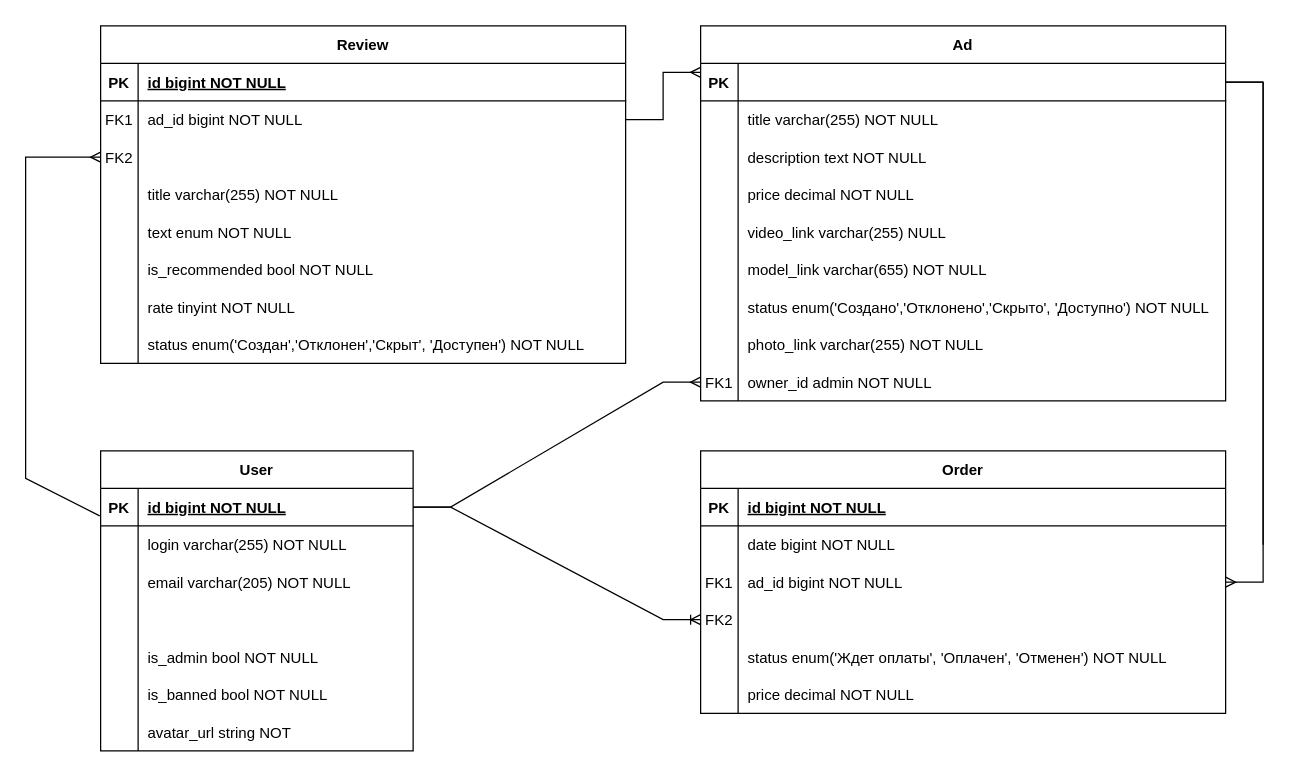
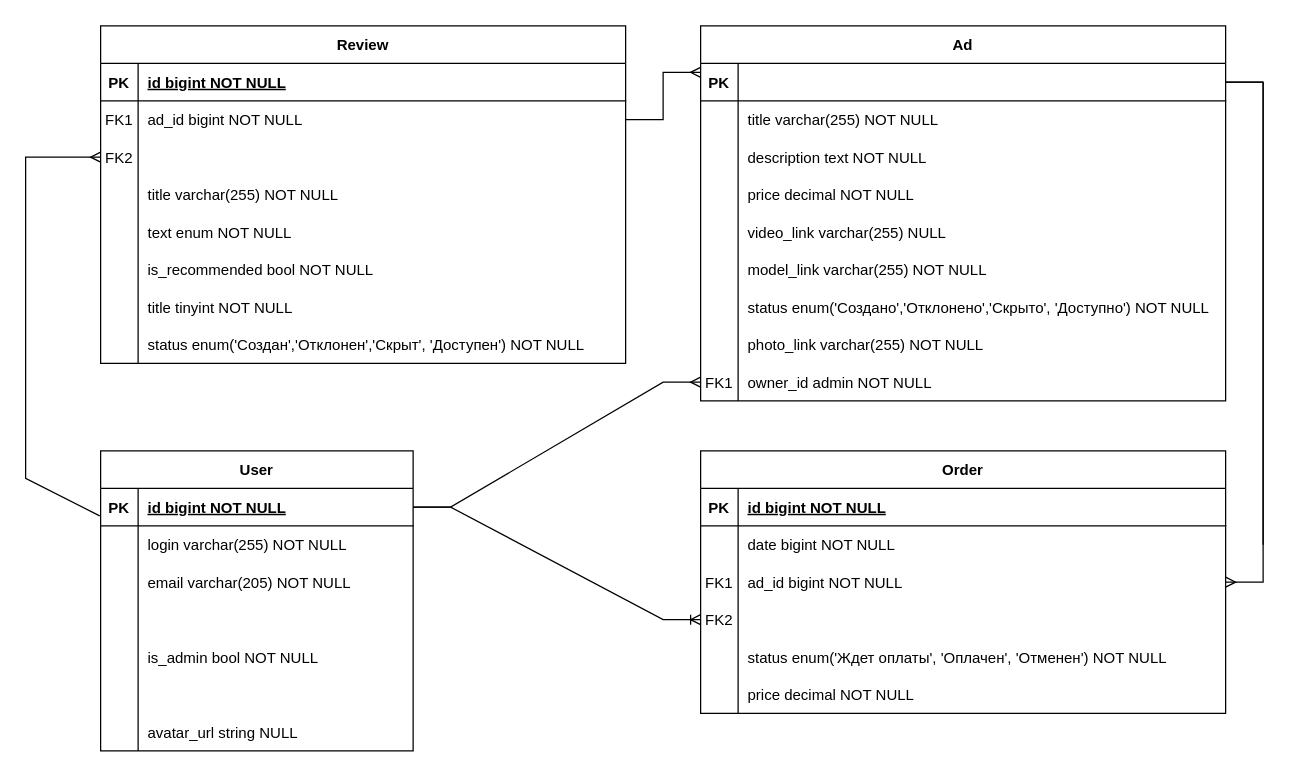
(870, 270) -> (870, 270)
(226, 308) -> (226, 308)
(276, 694) -> none
(228, 733) -> (232, 733)
